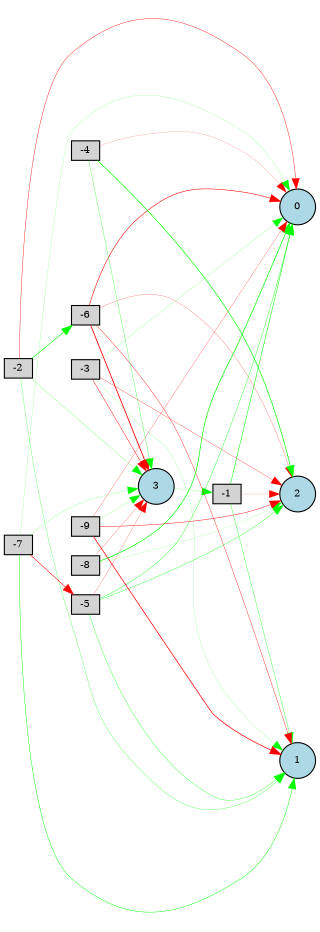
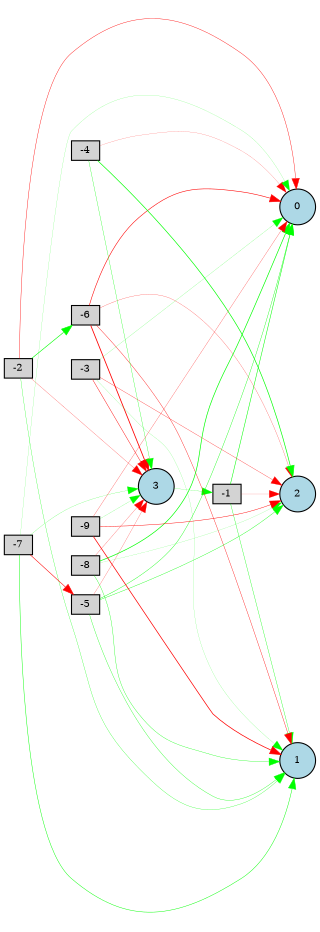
(83, 423) -> (83, 423)
none -> (152, 728)
